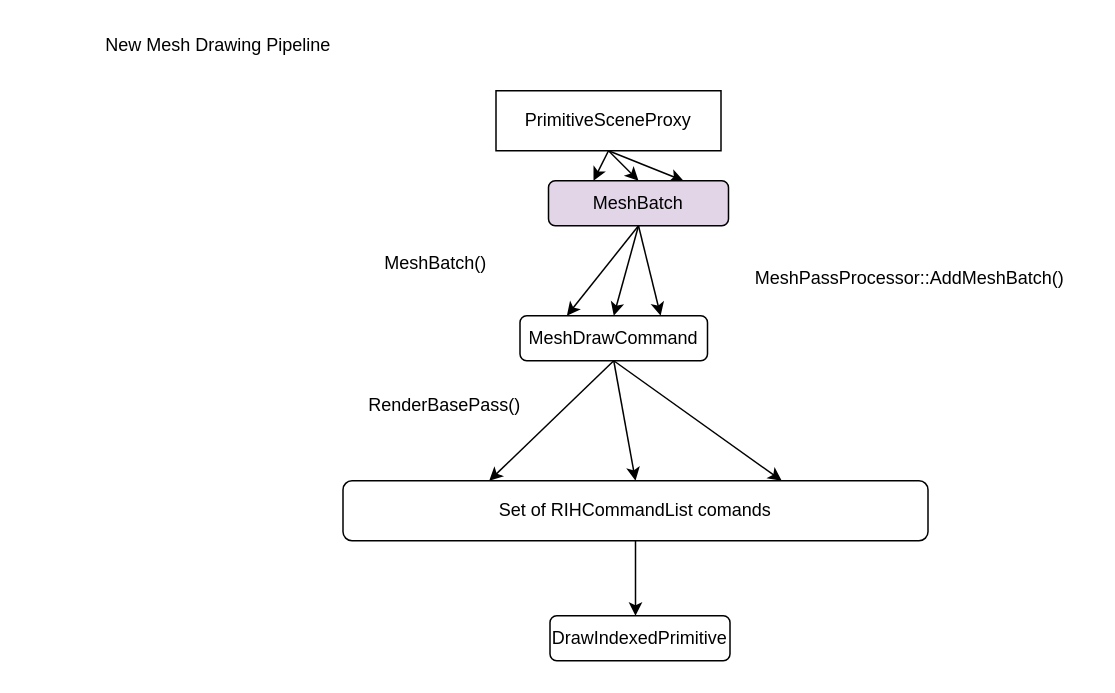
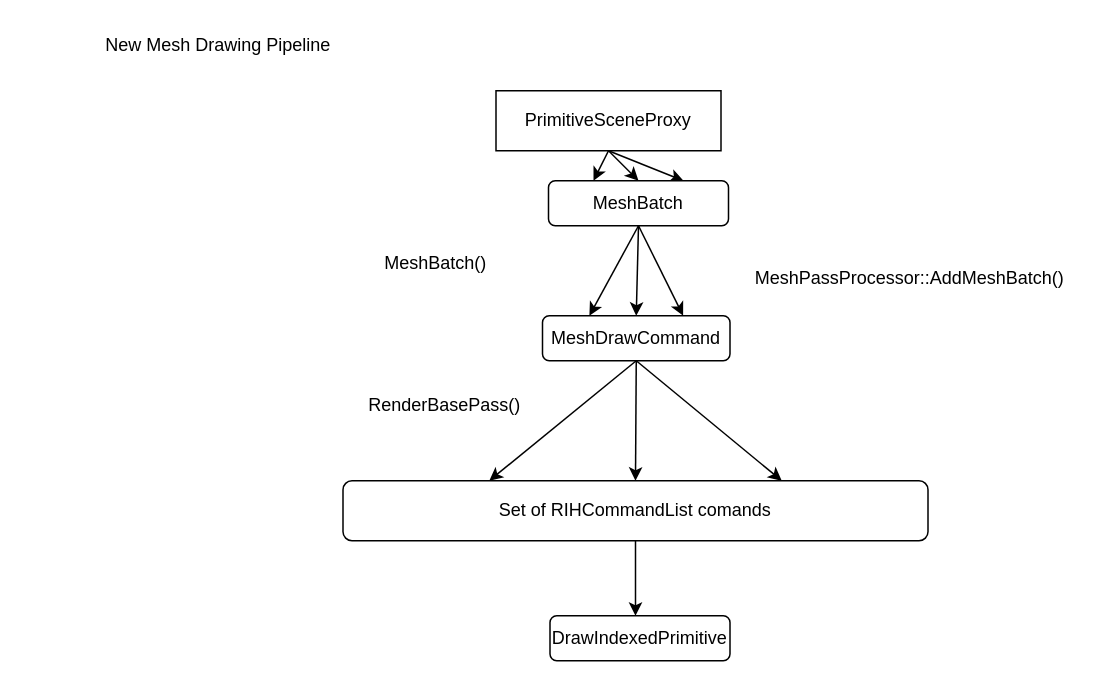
(638, 203) -> (638, 203)
(614, 338) -> (636, 338)
